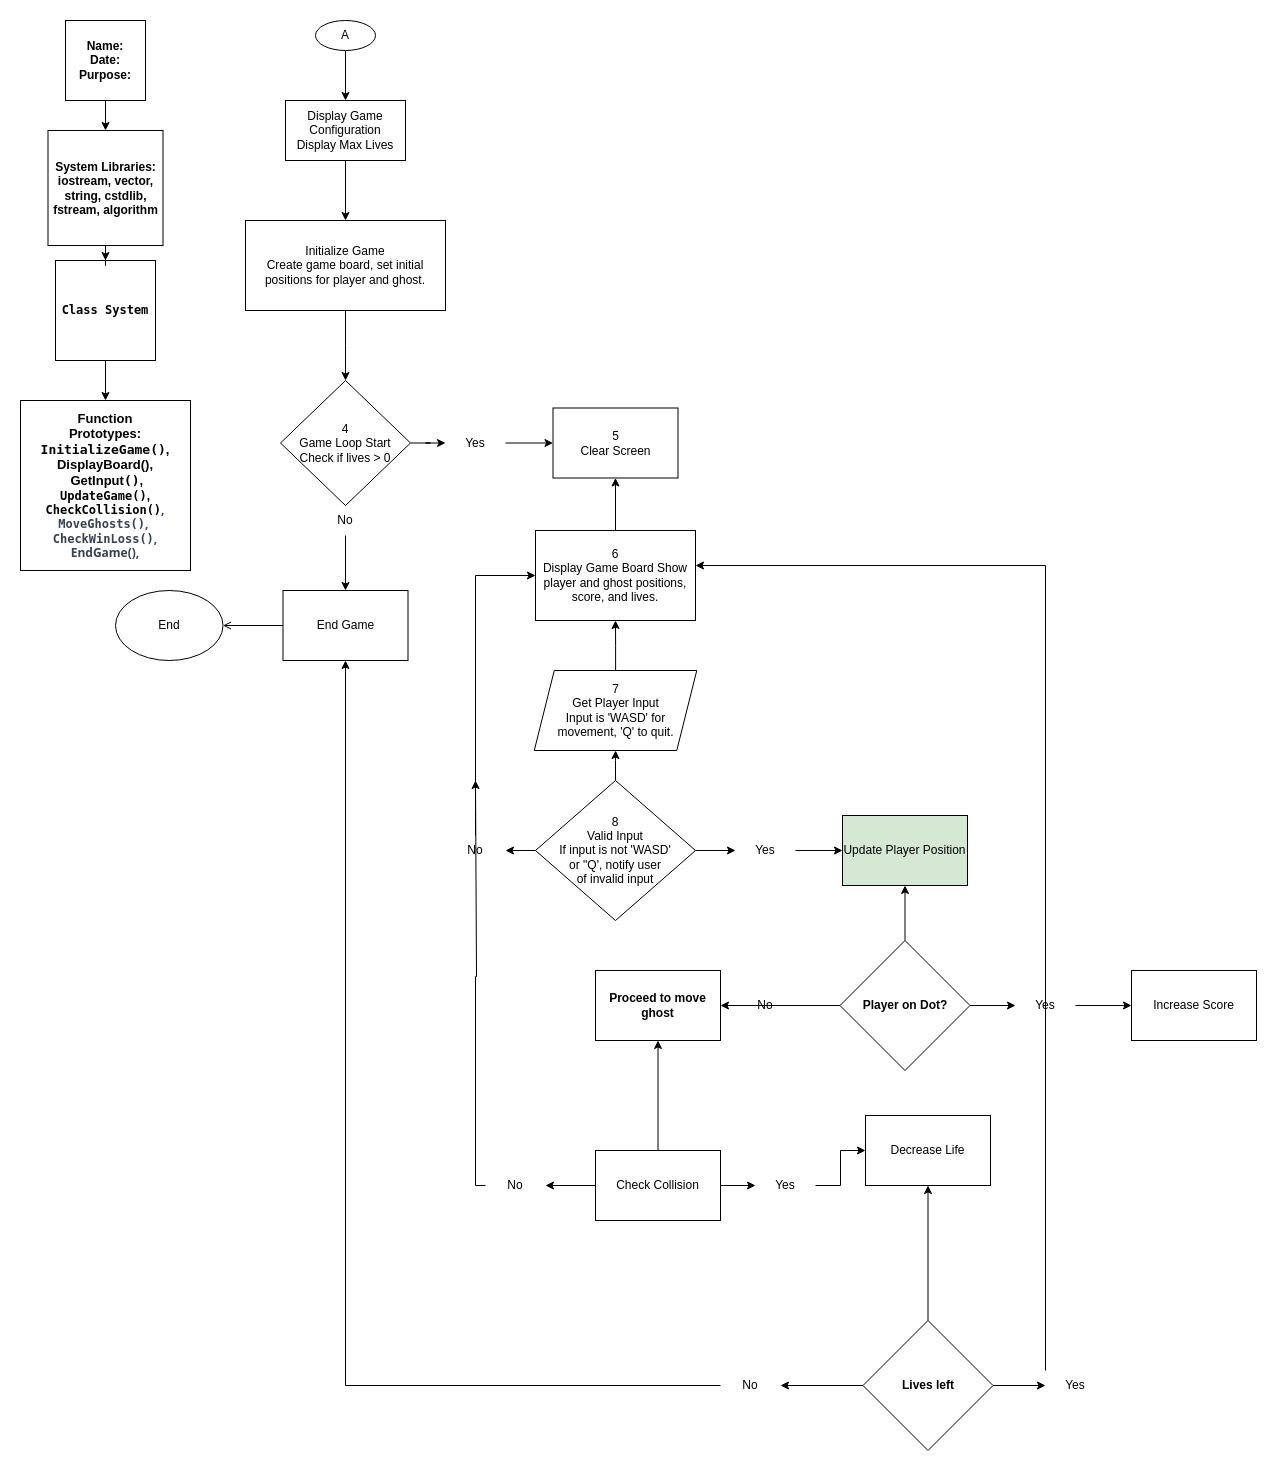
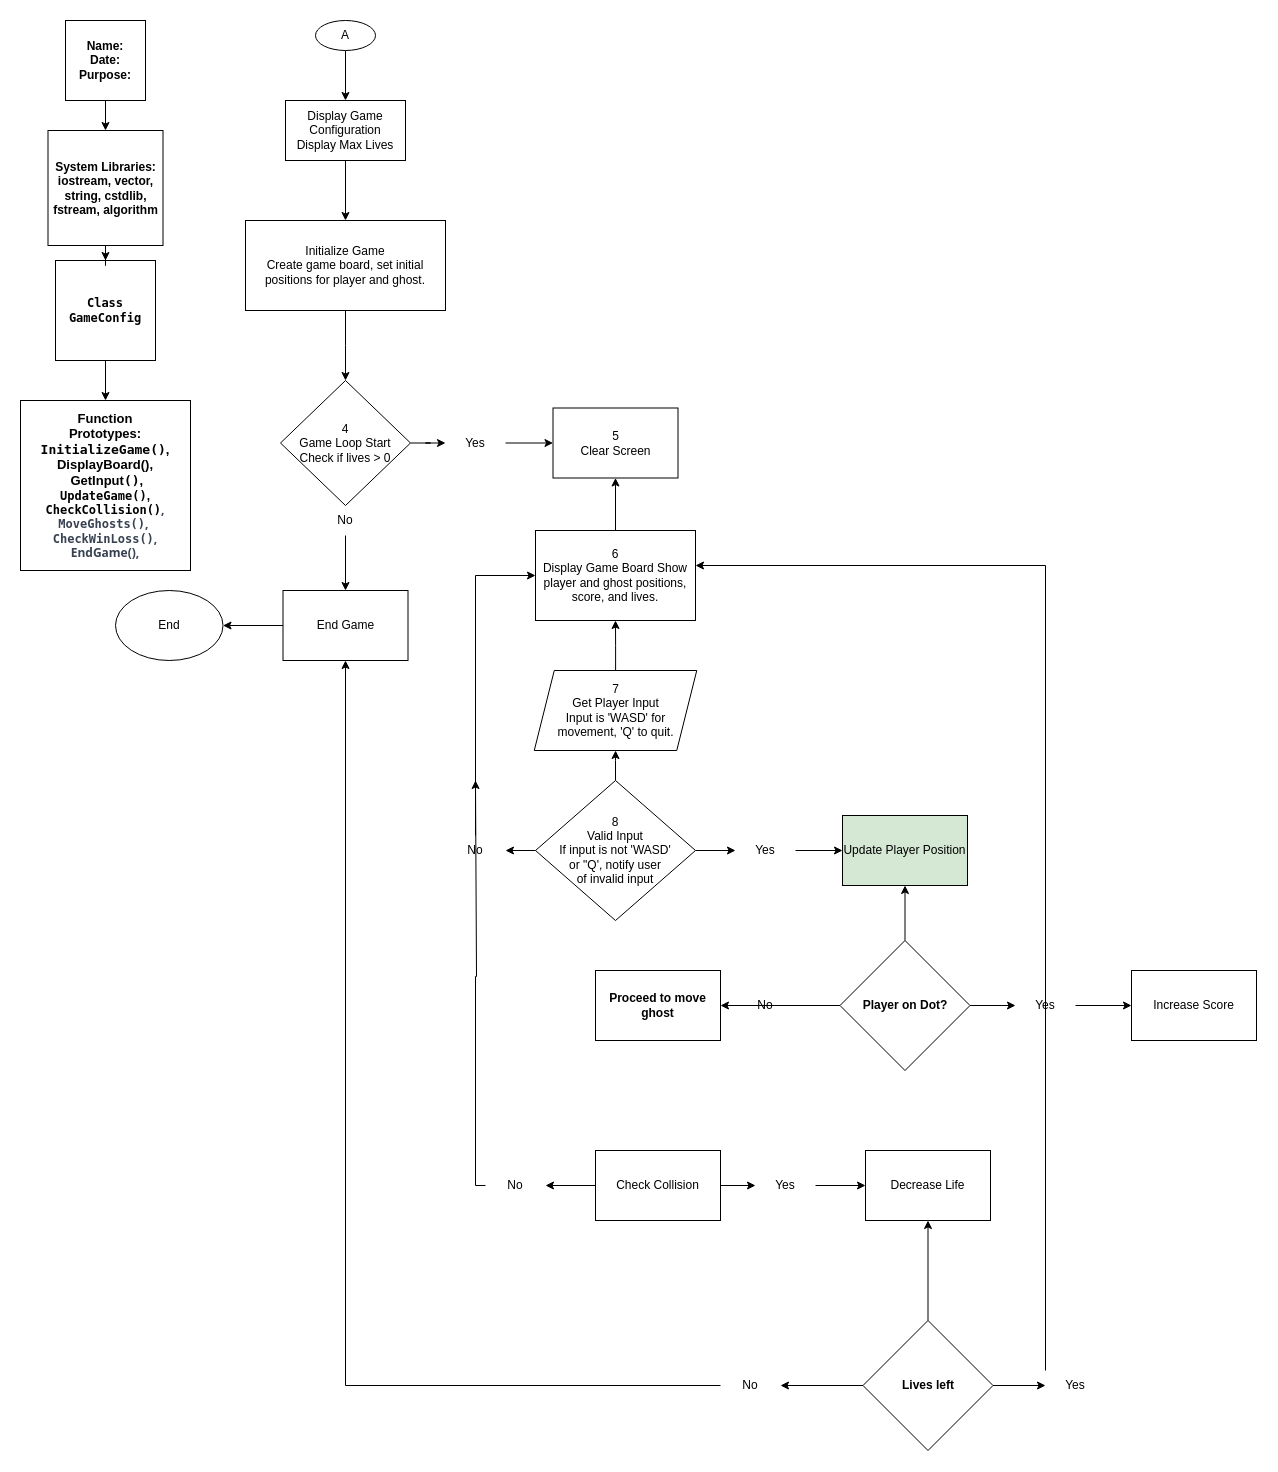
(106, 311) -> (106, 311)
(229, 626) -> (231, 626)
(658, 1099) -> none
(928, 1151) -> (928, 1186)
